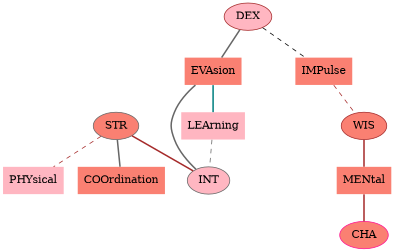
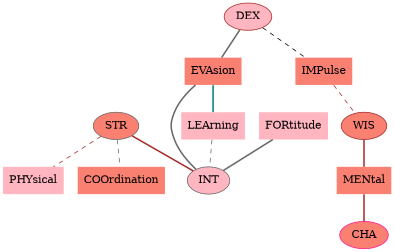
none -> (293, 126)
(119, 153) -> (119, 153)
